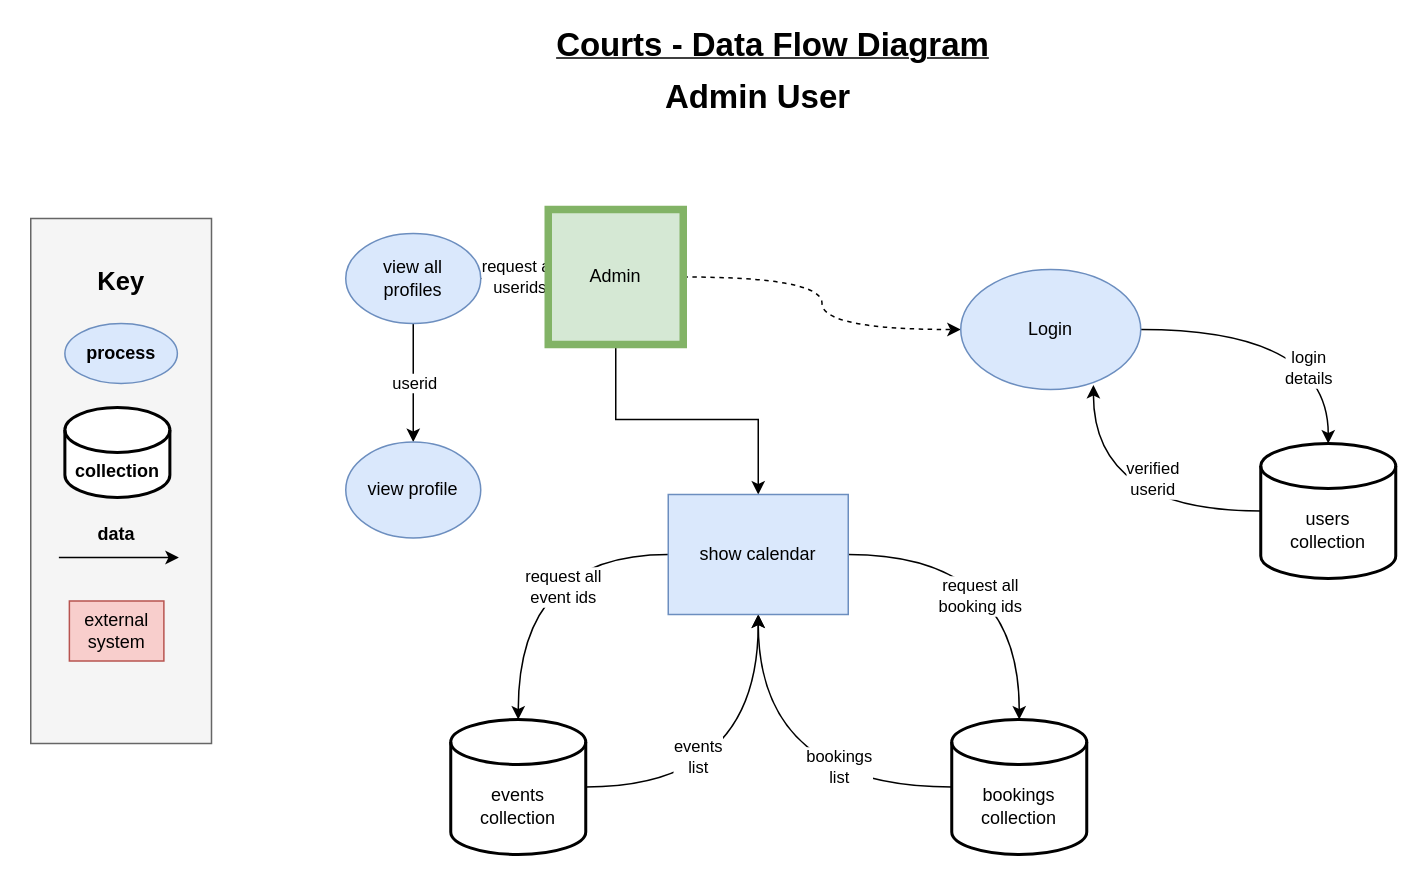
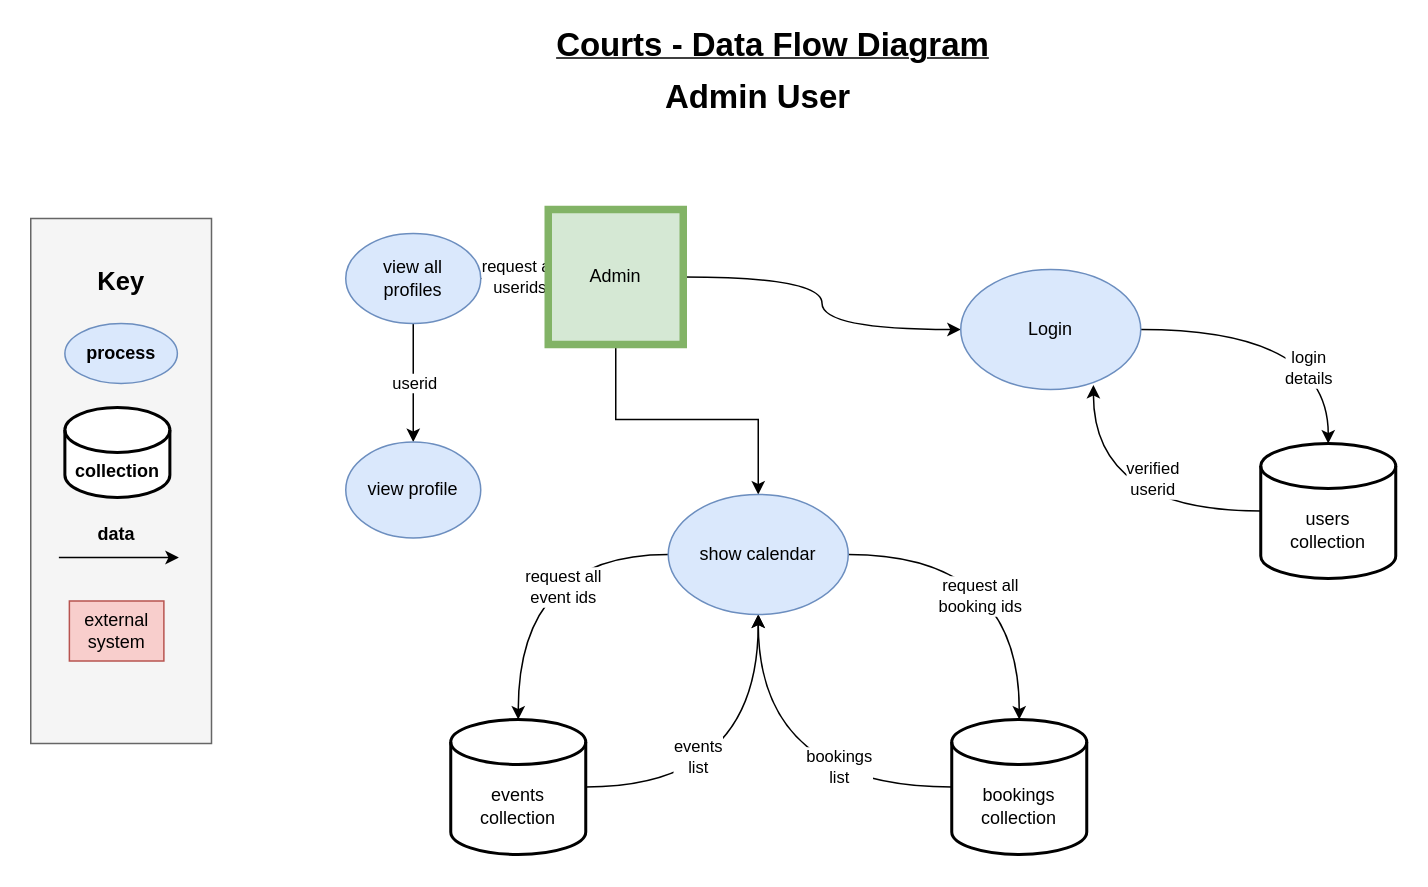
(820, 297) -> (820, 297)
(758, 554) -> (758, 554)
